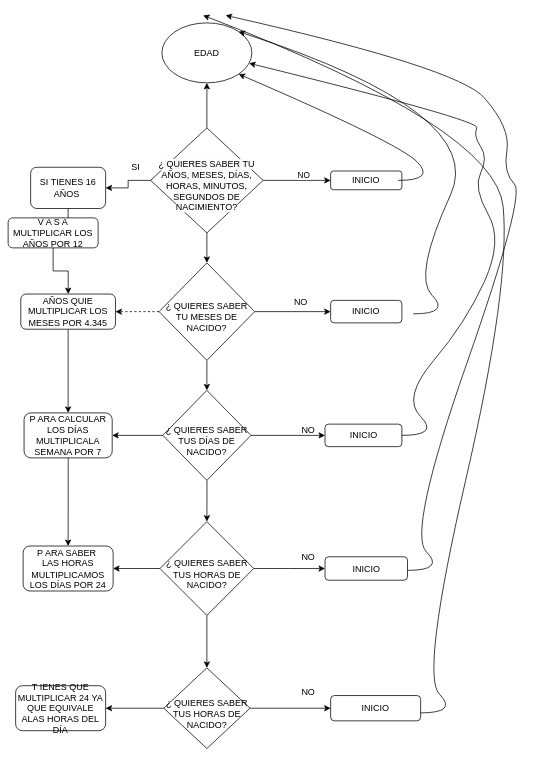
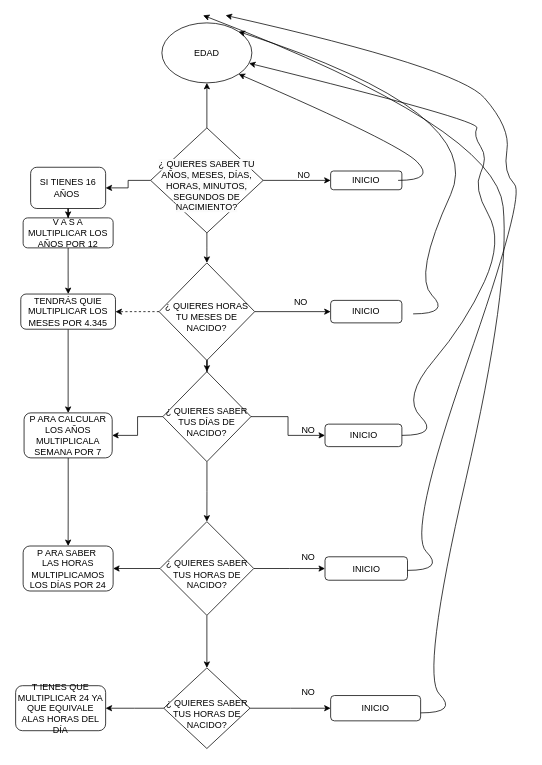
(135, 168) -> none
(53, 233) -> (68, 233)
(68, 312) -> (68, 312)
(207, 312) -> (207, 312)
(68, 435) -> (68, 435)
(207, 435) -> (207, 417)
